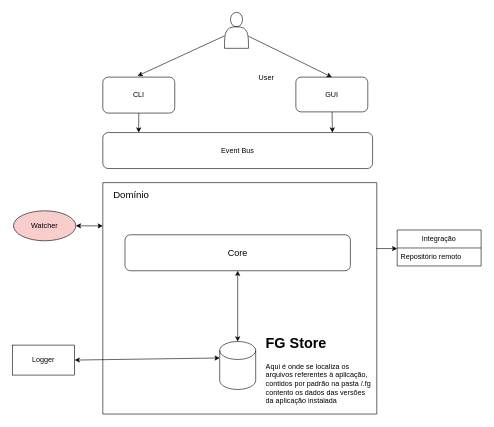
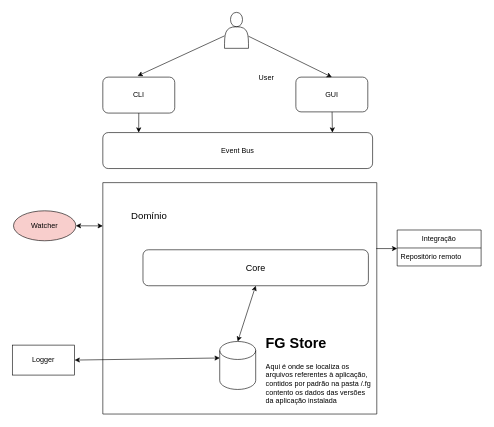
(131, 194) -> (149, 215)
(238, 253) -> (256, 268)
